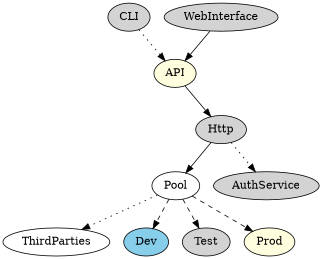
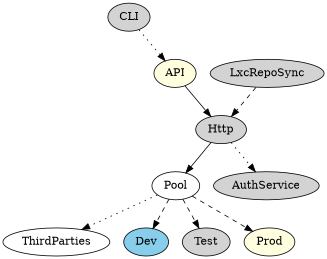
(221, 17) -> none
none -> (267, 73)
